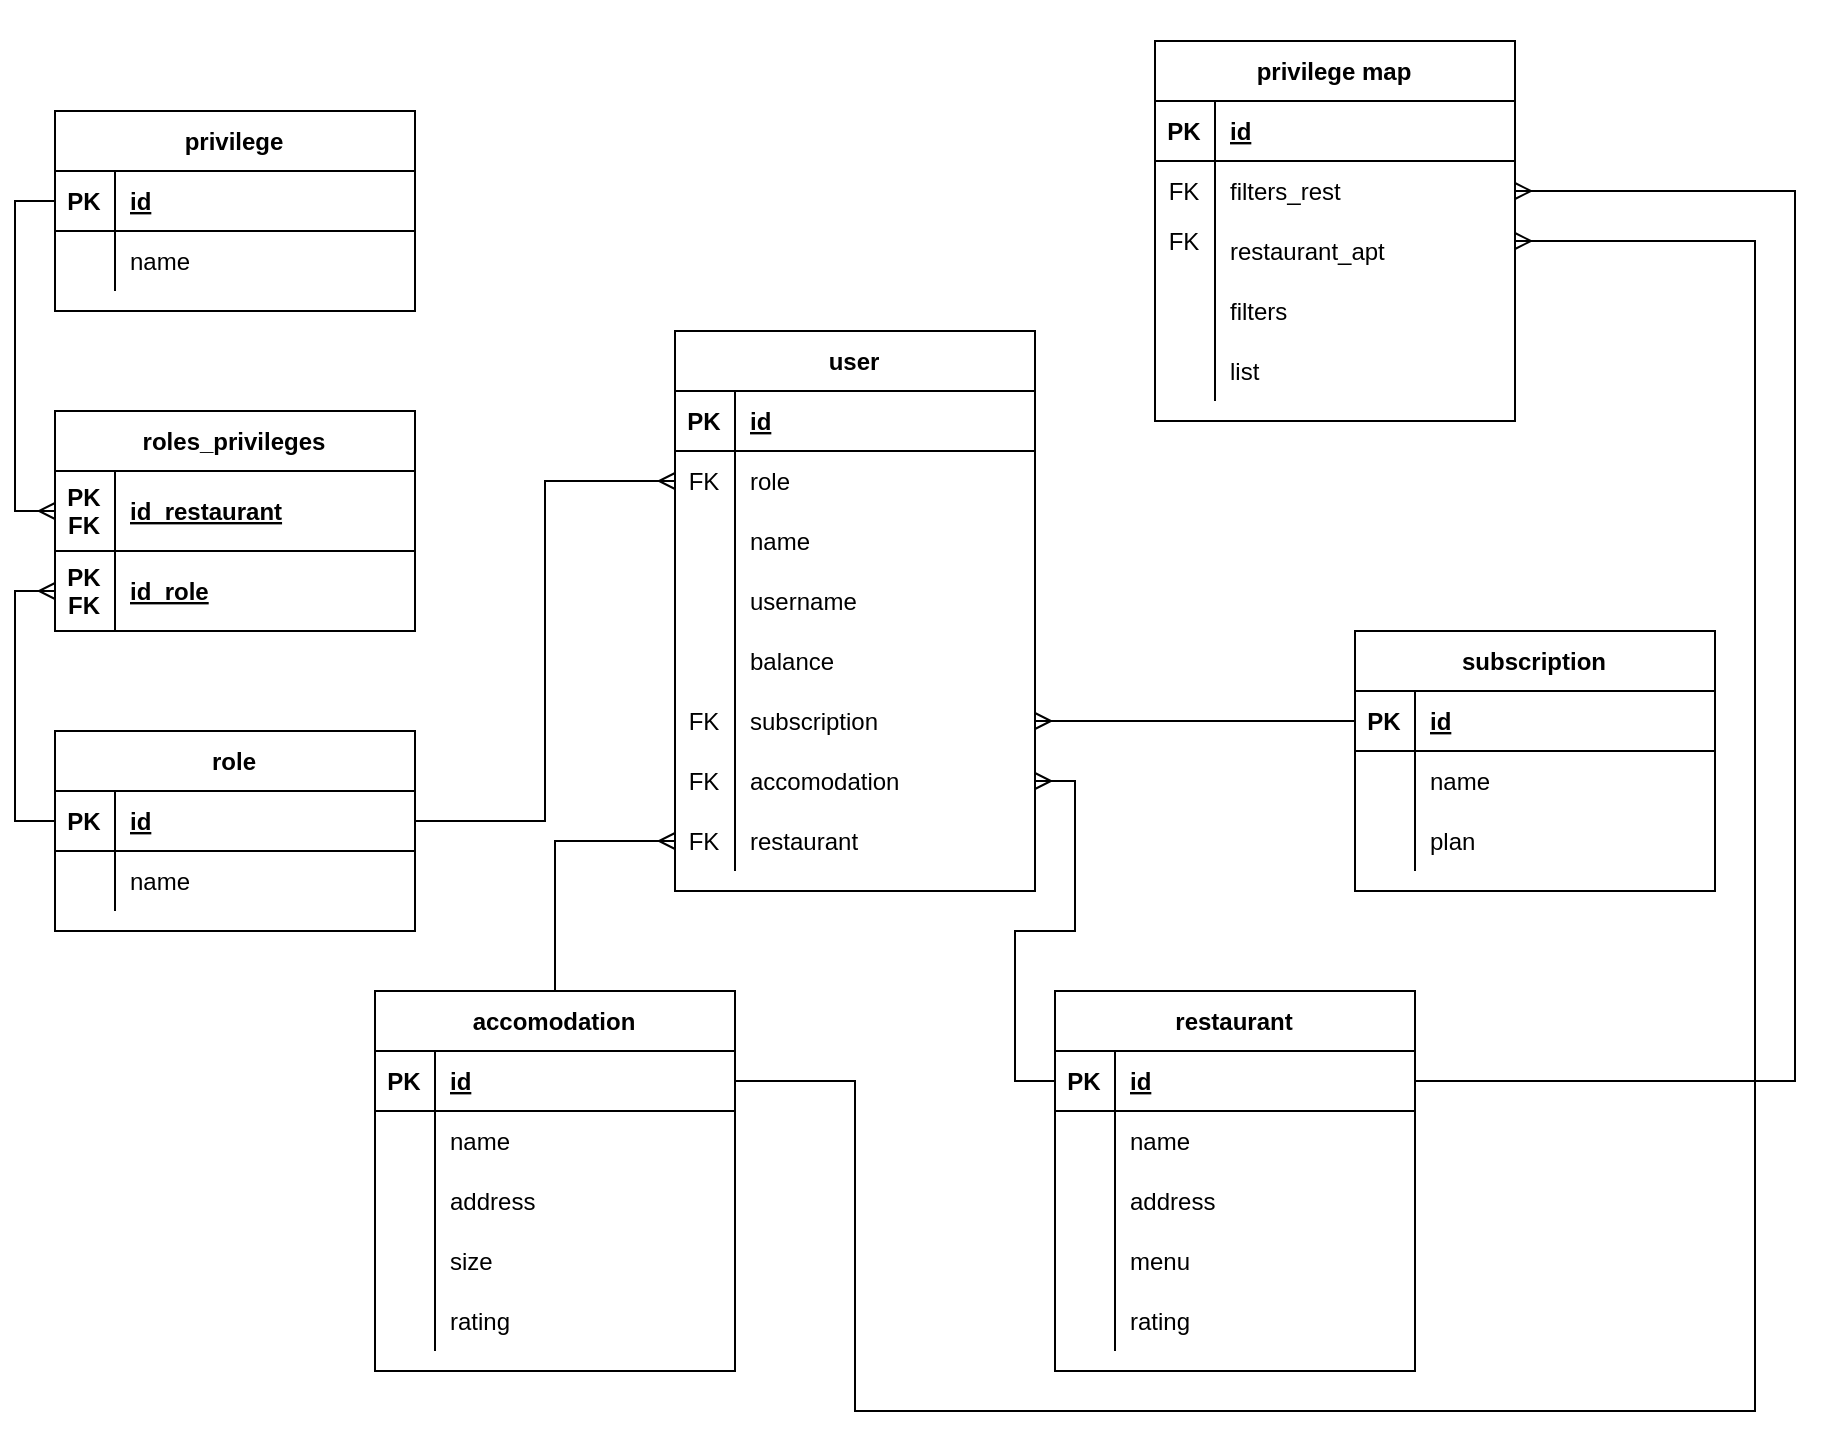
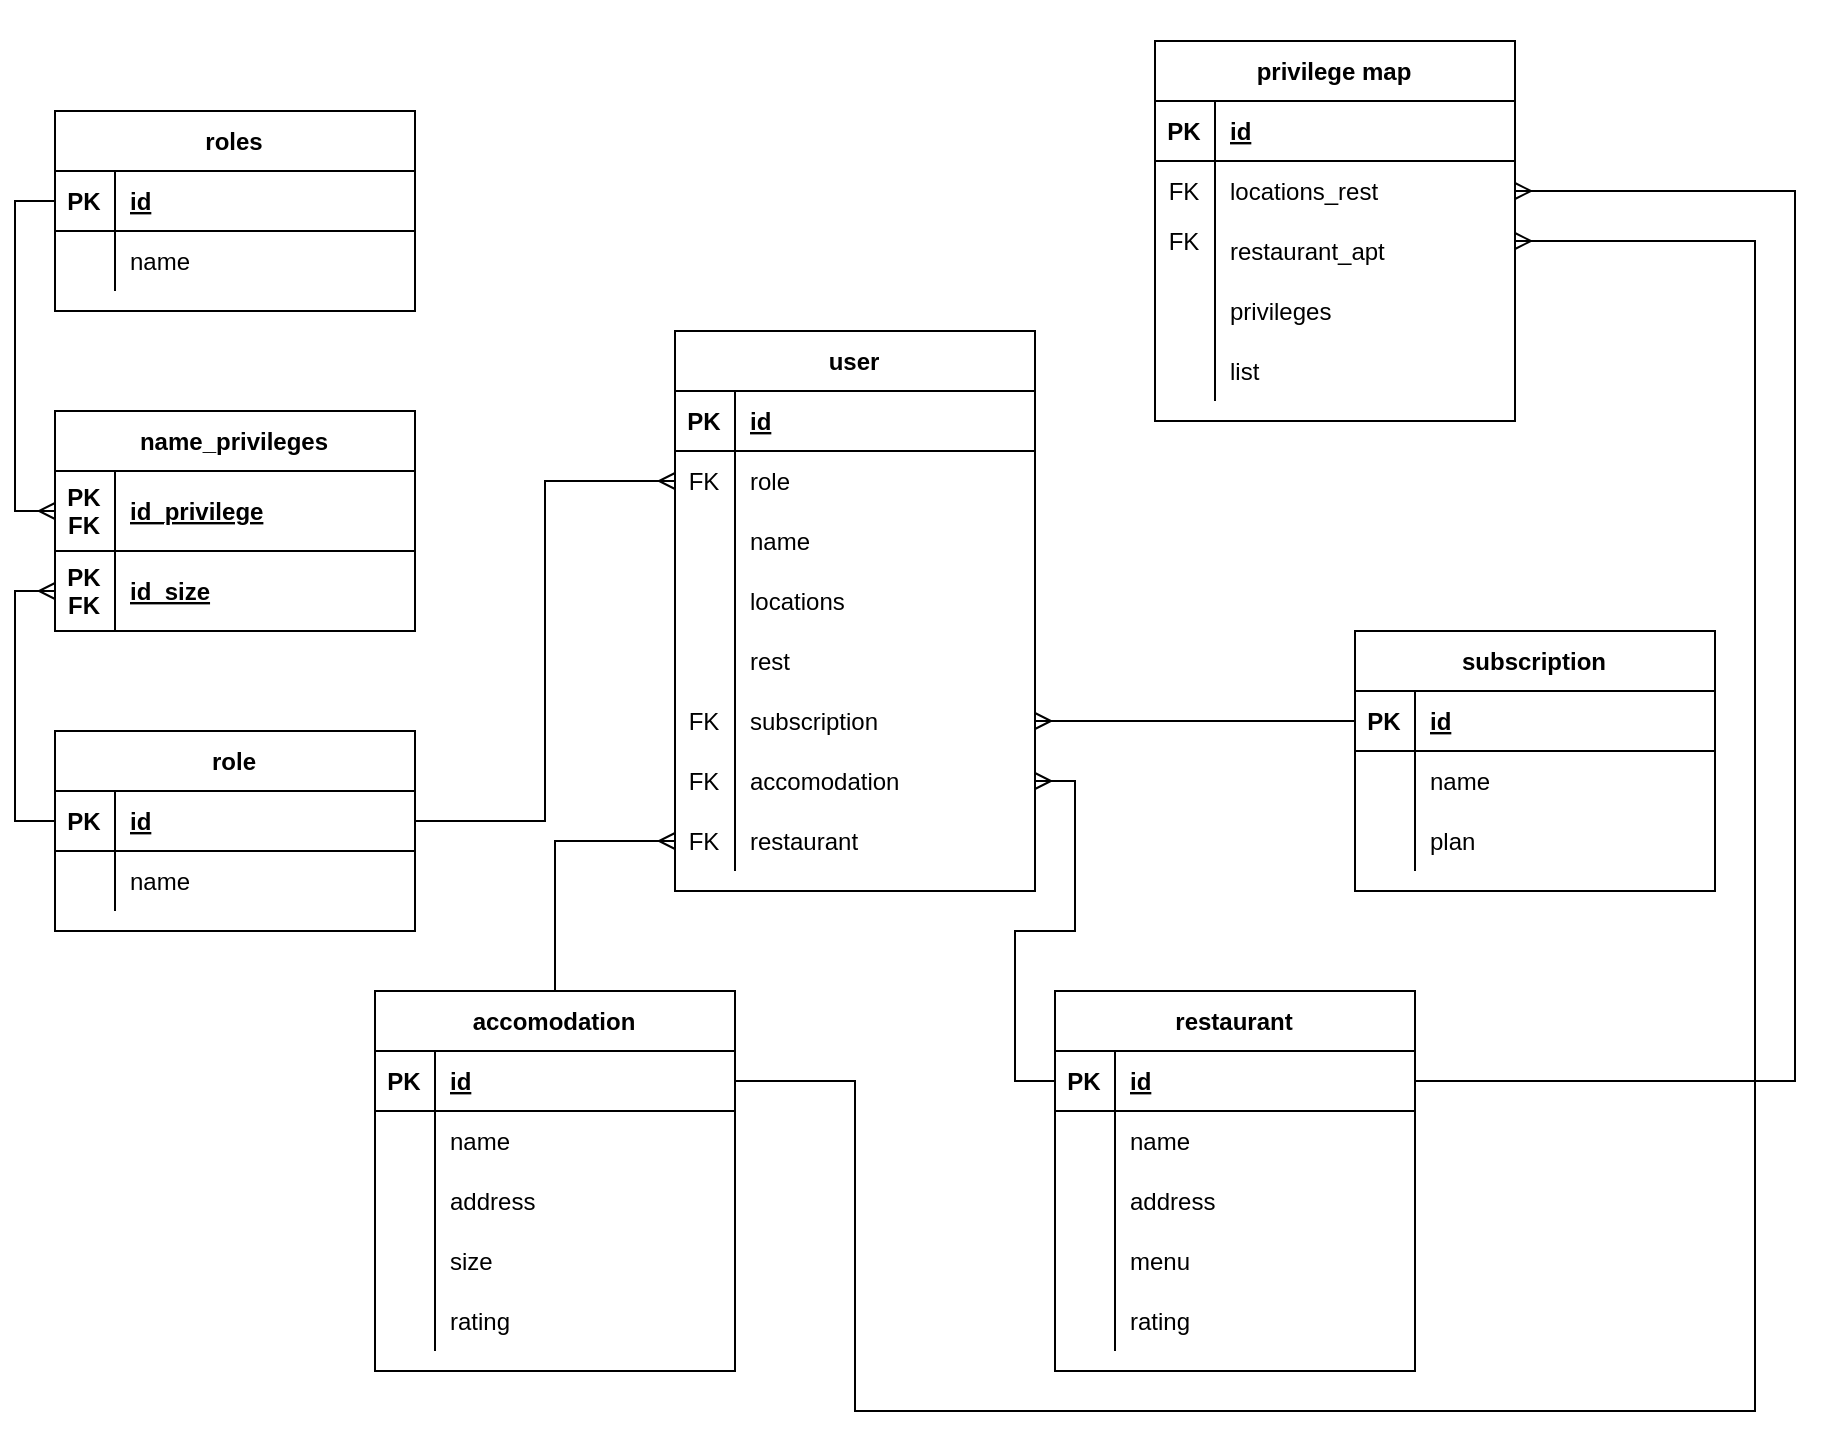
(234, 142) -> (234, 142)
(1304, 192) -> (1318, 192)
(1271, 312) -> (1288, 312)
(234, 442) -> (234, 442)
(214, 512) -> (198, 512)
(171, 592) -> (171, 592)
(804, 602) -> (804, 602)
(794, 662) -> (777, 662)
